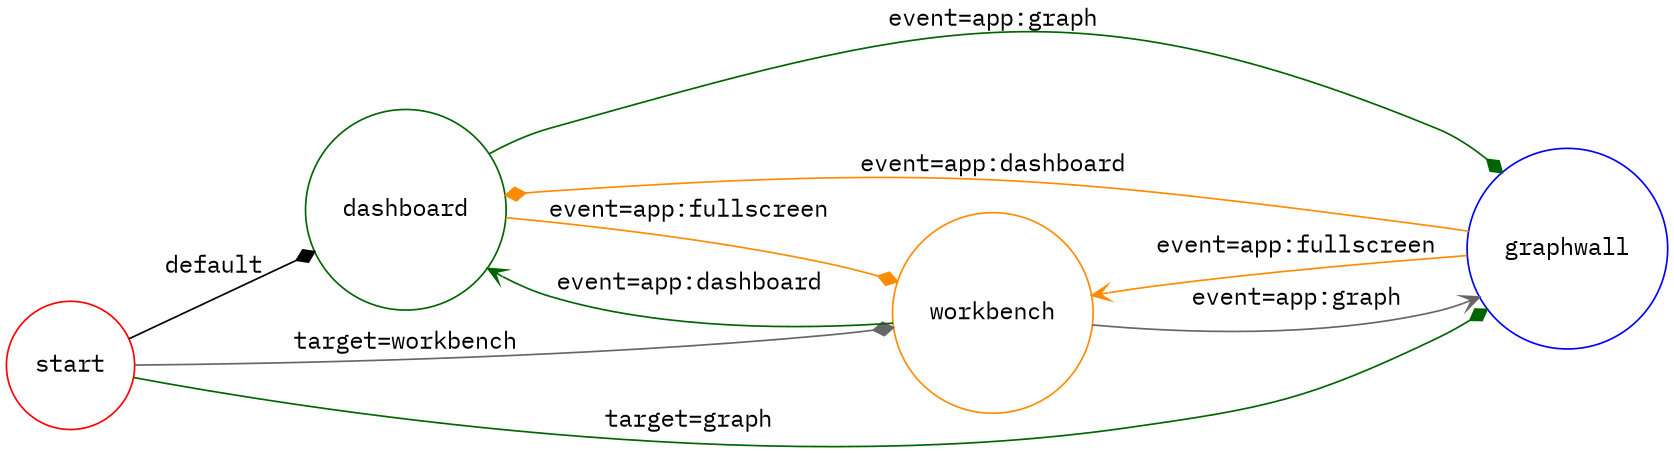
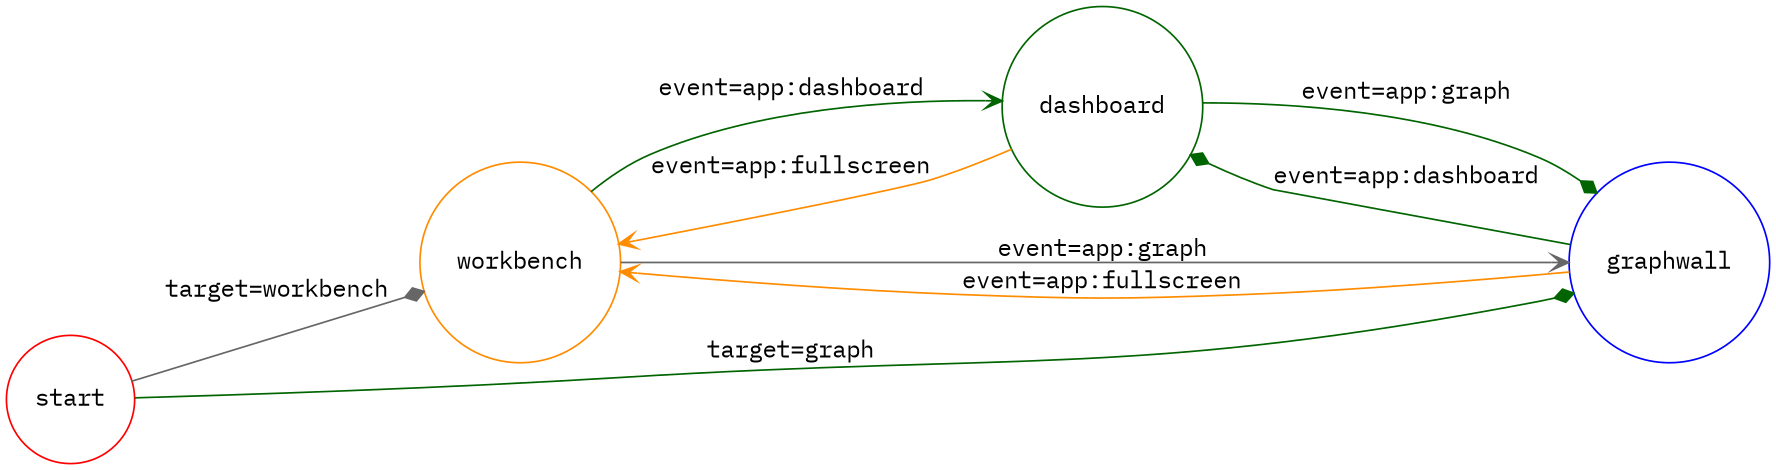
(999, 180) -> (1388, 211)
(693, 240) -> (826, 203)
(213, 299) -> none
